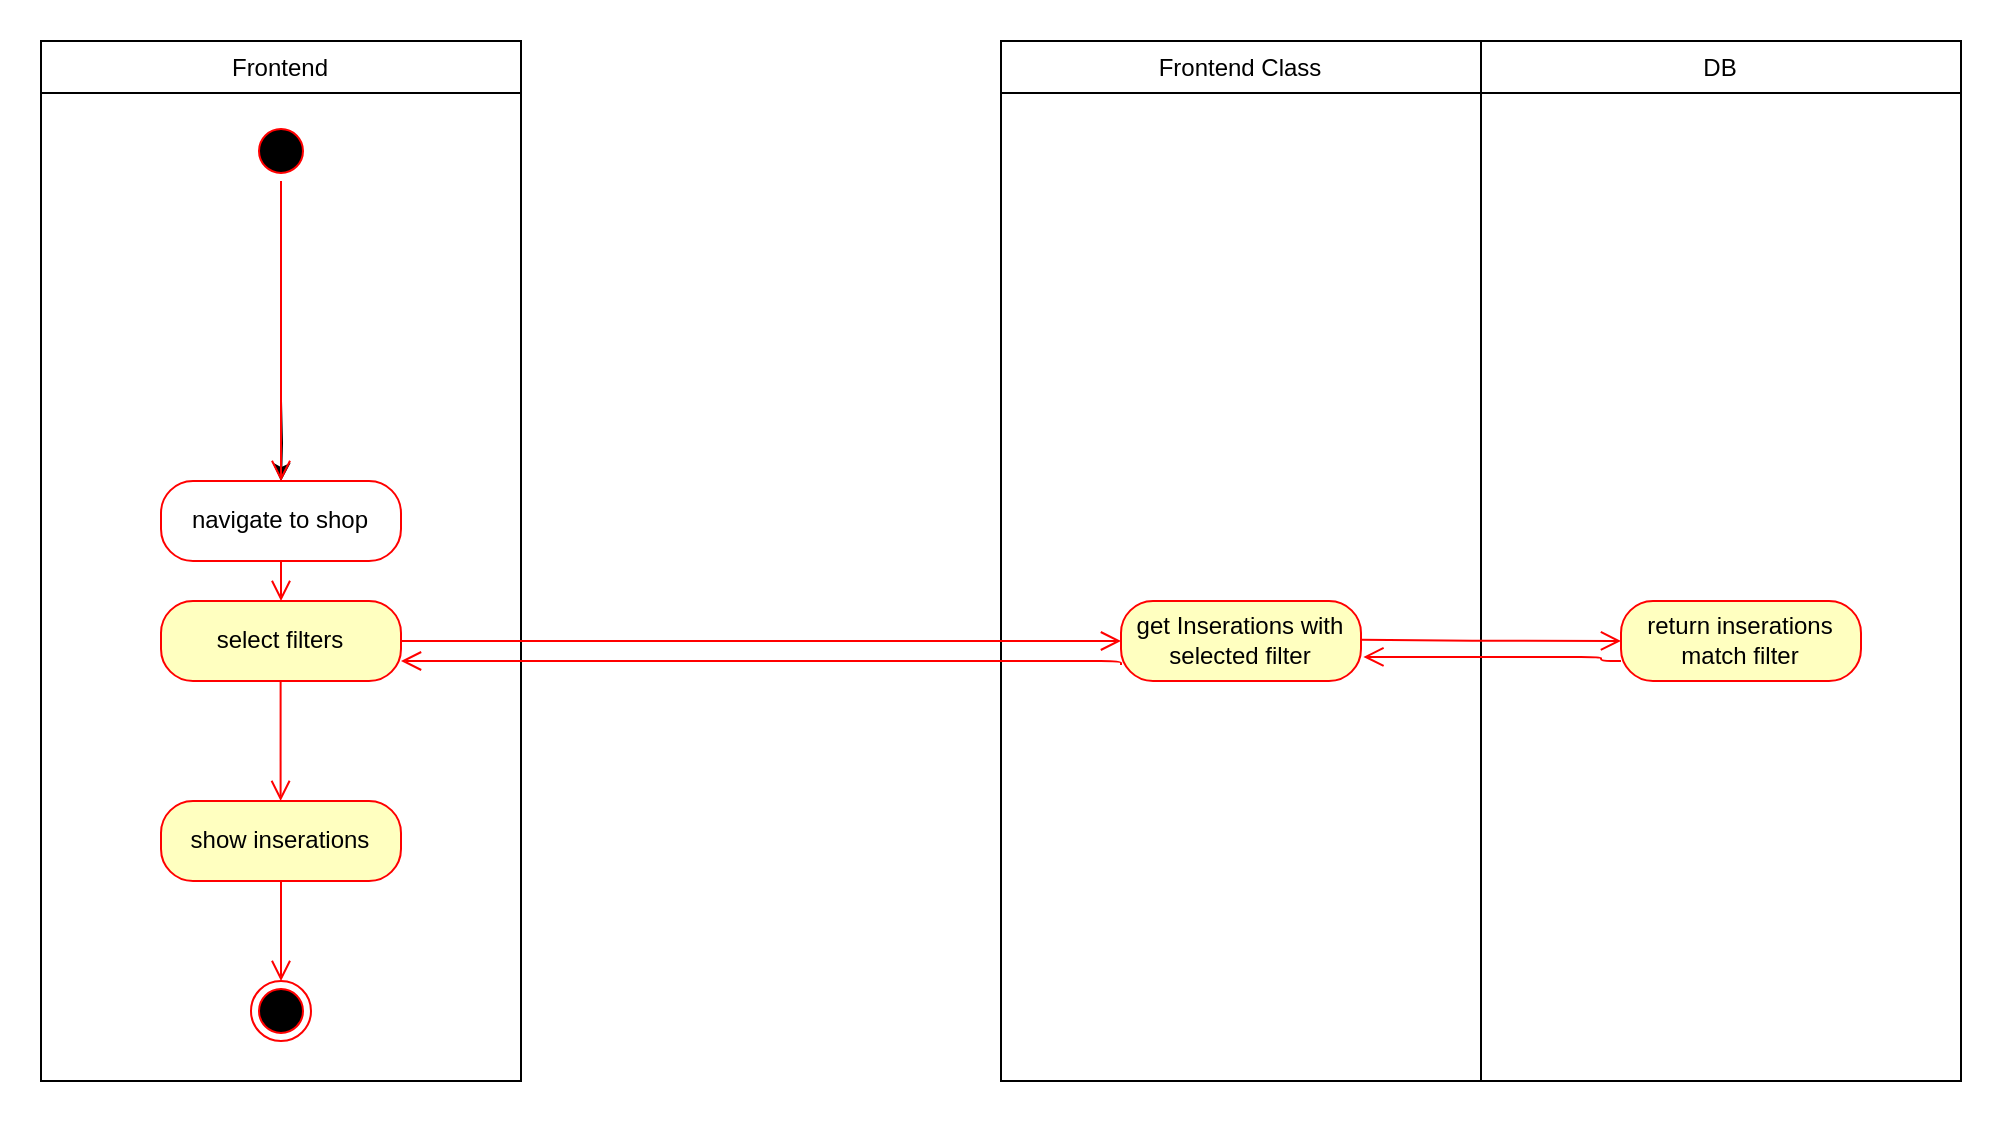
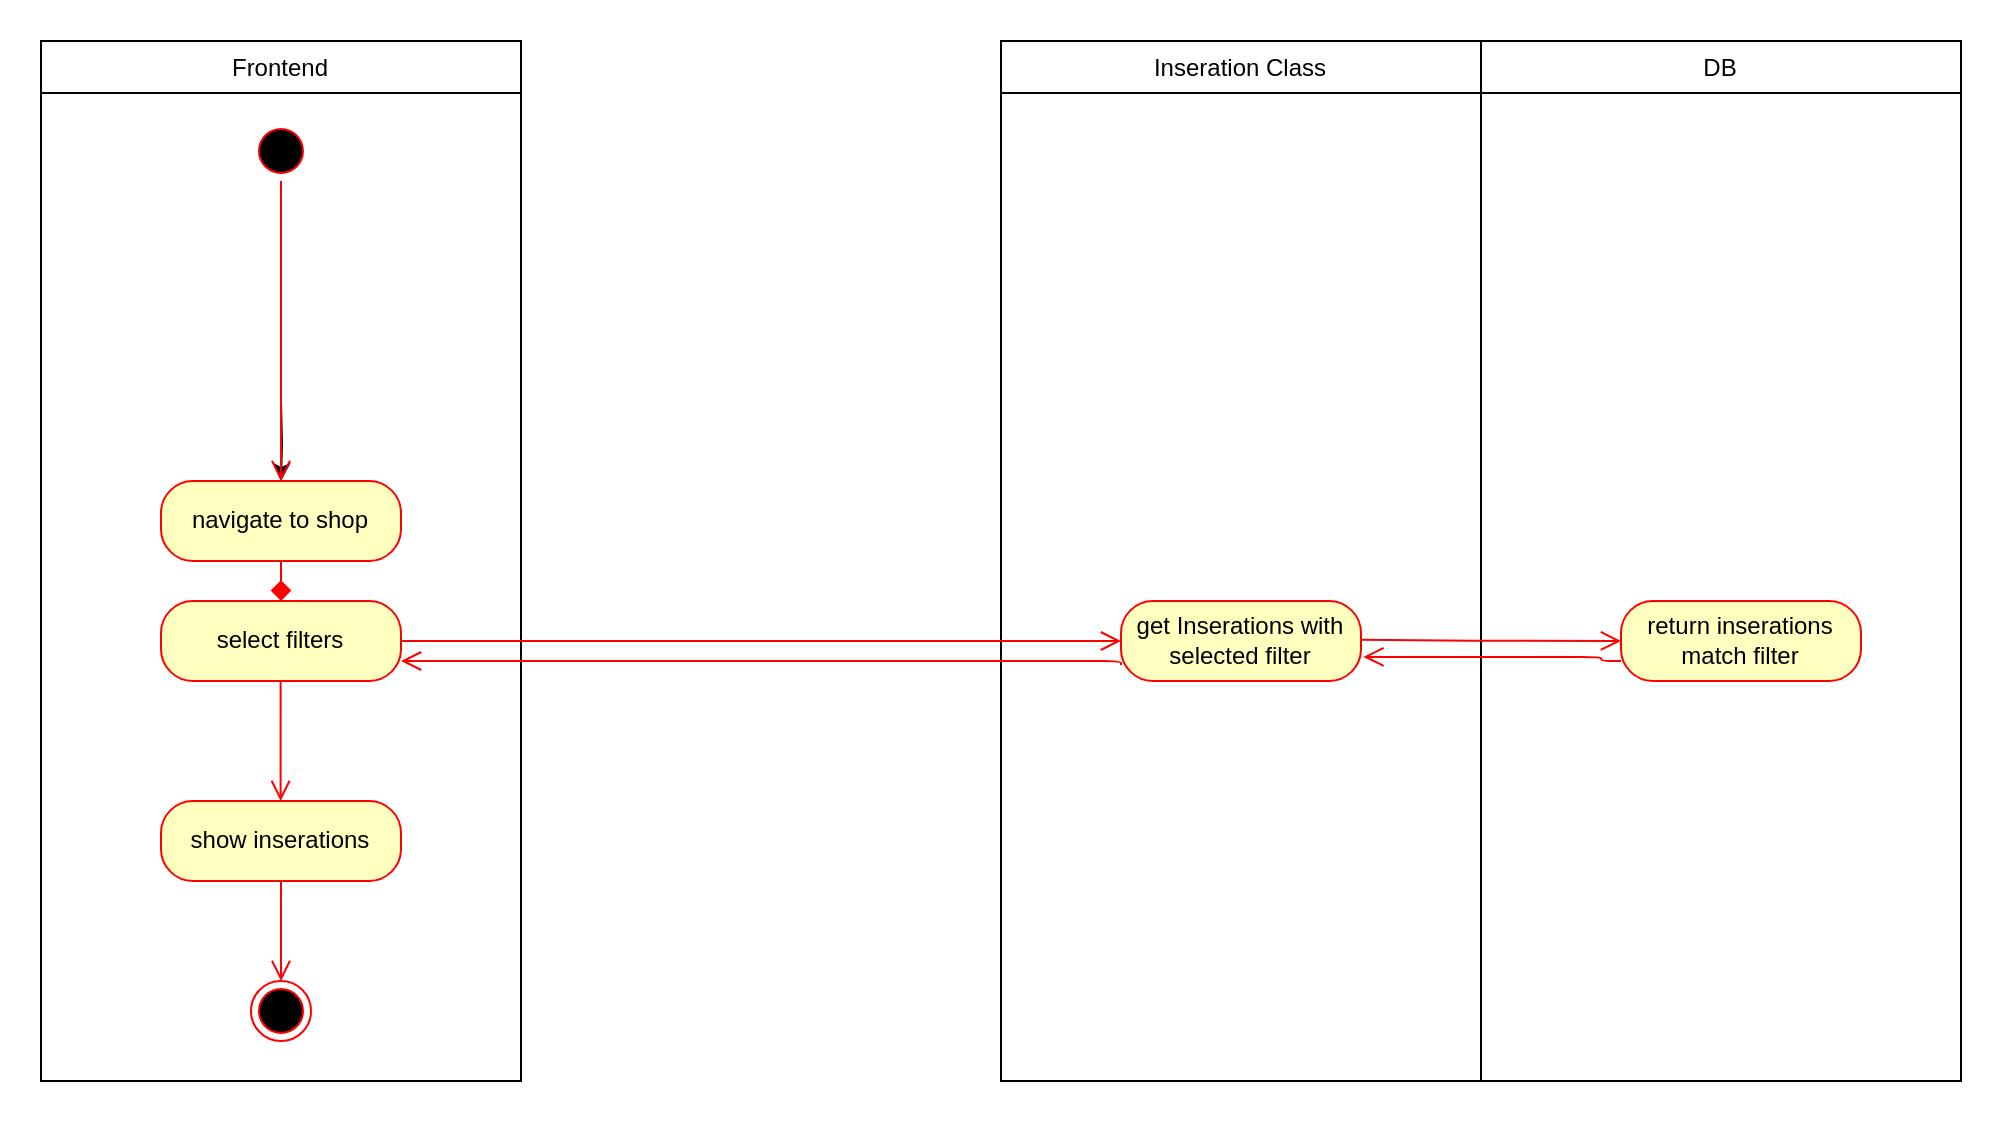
(1240, 68) -> (1240, 68)
(281, 521) -> (281, 521)
(281, 588) -> (281, 581)
